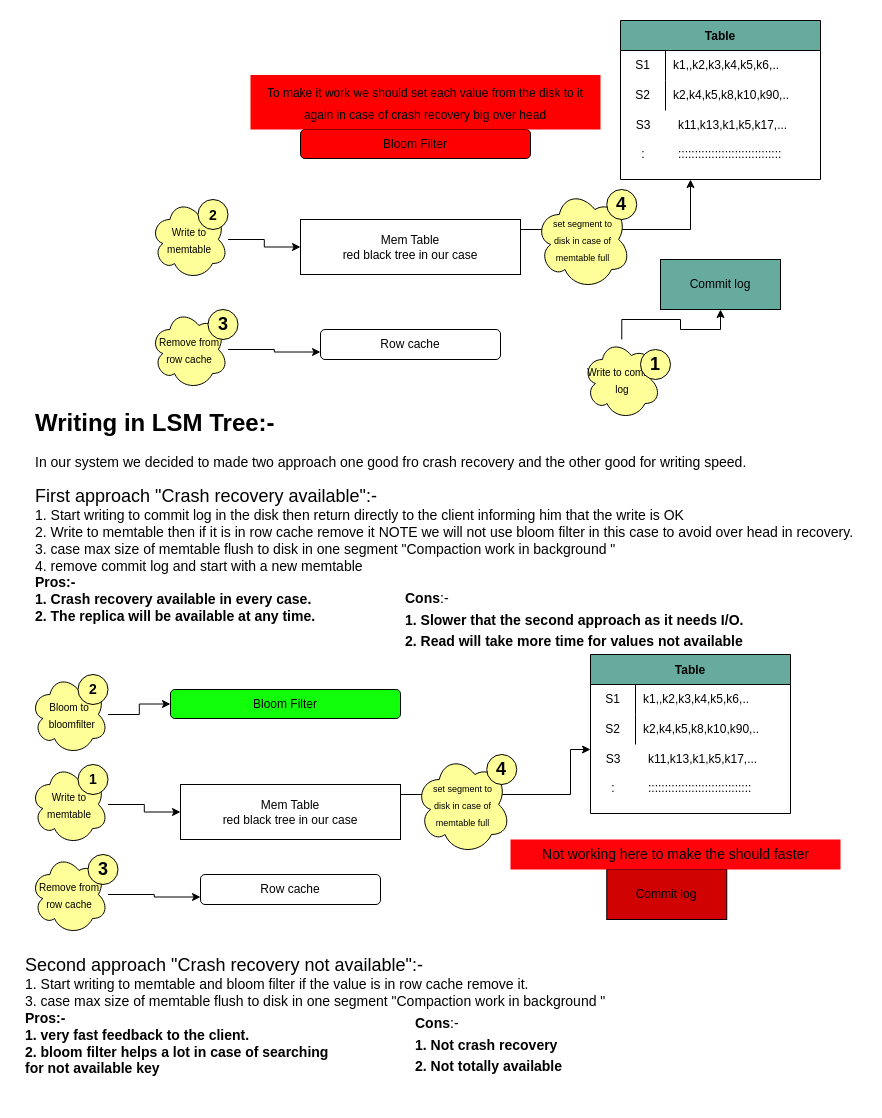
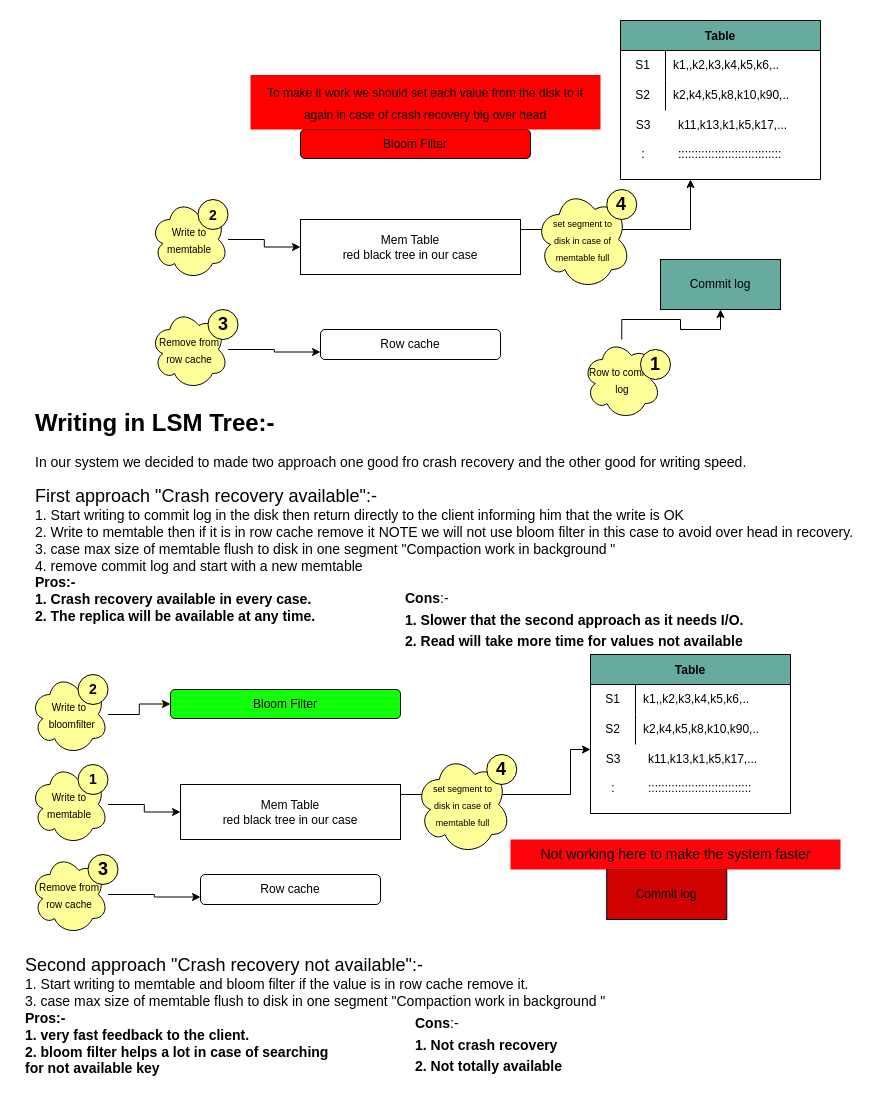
(623, 380) -> (623, 380)
(70, 715) -> (70, 715)
(676, 855) -> (676, 855)
